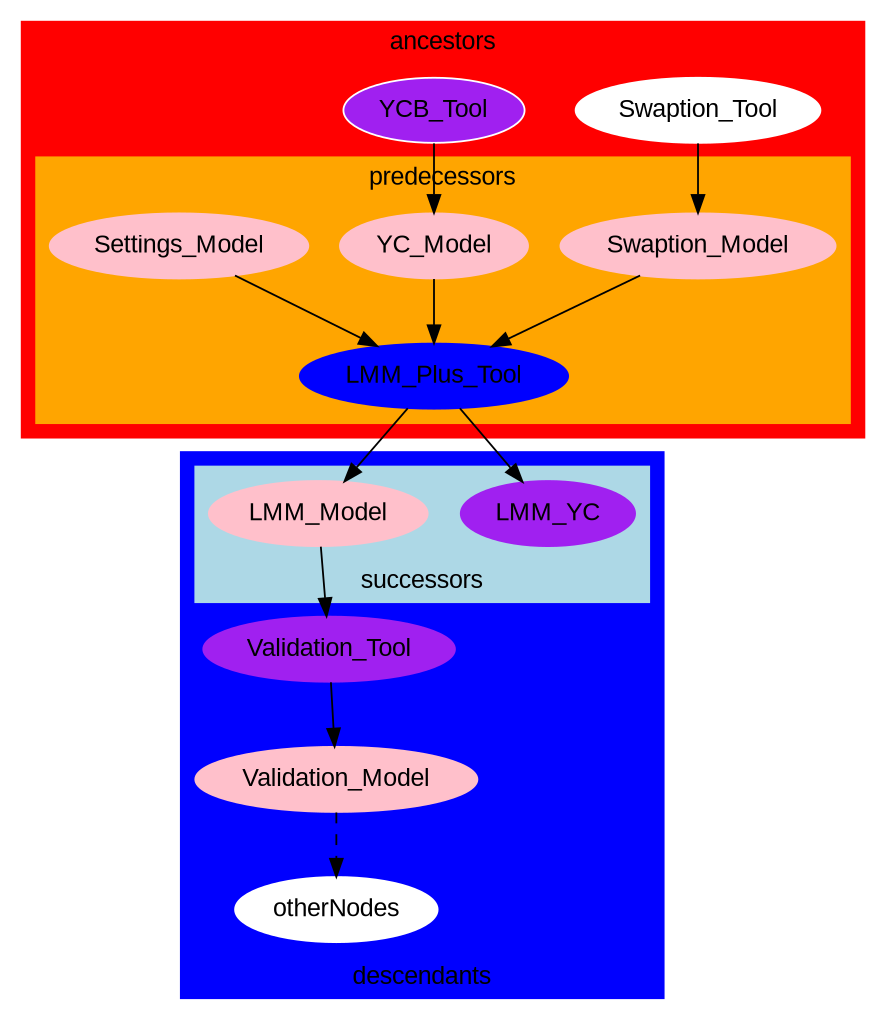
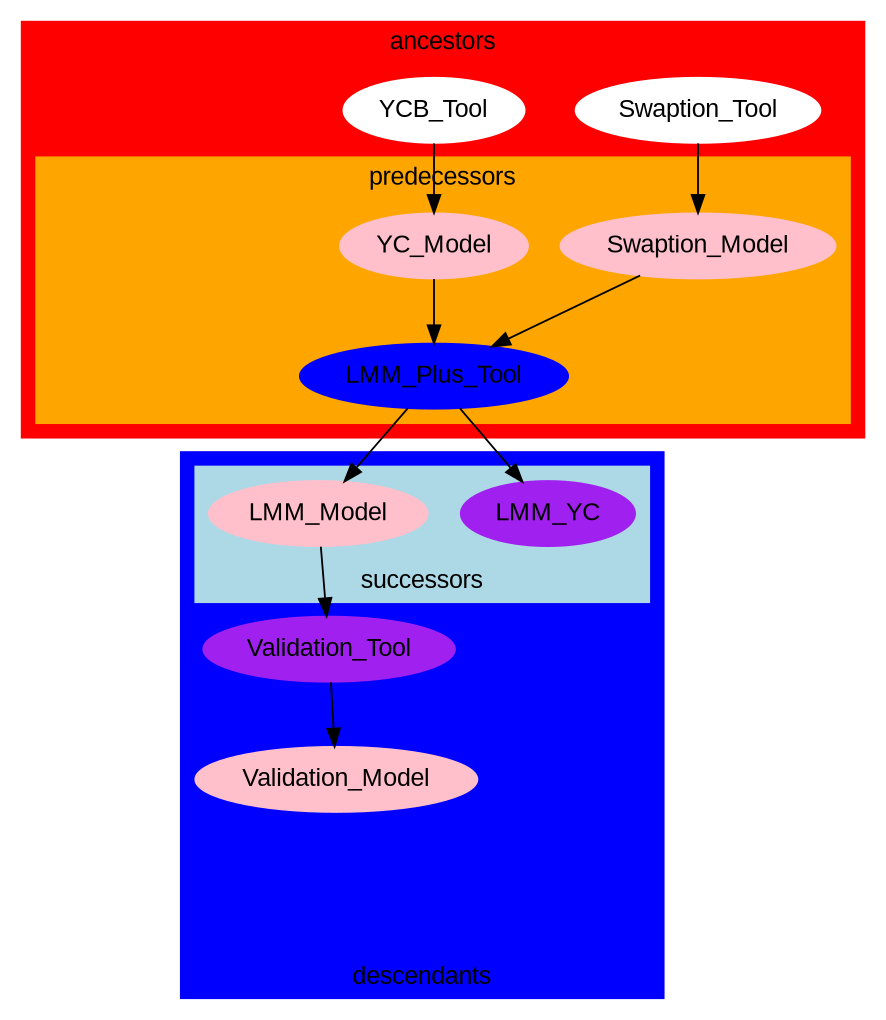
(434, 110) -> (434, 110)
(179, 246) -> none
(336, 910) -> none
